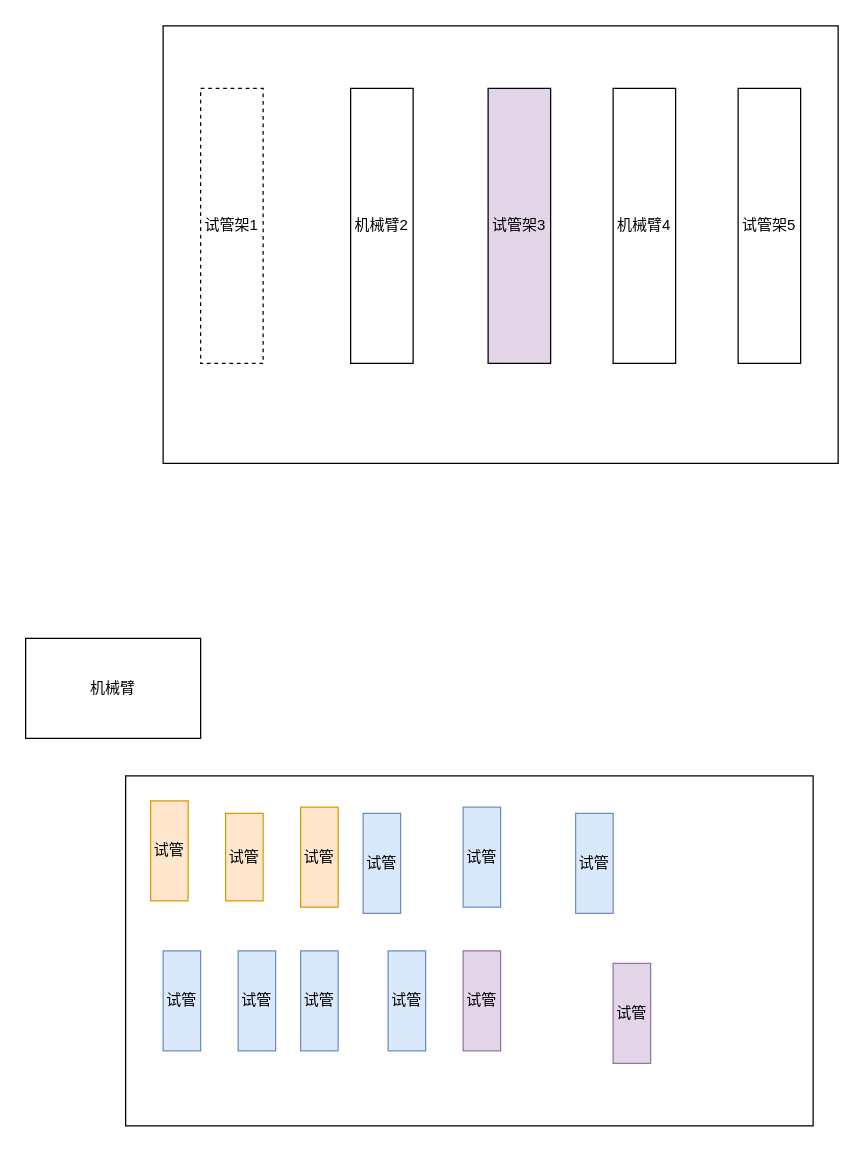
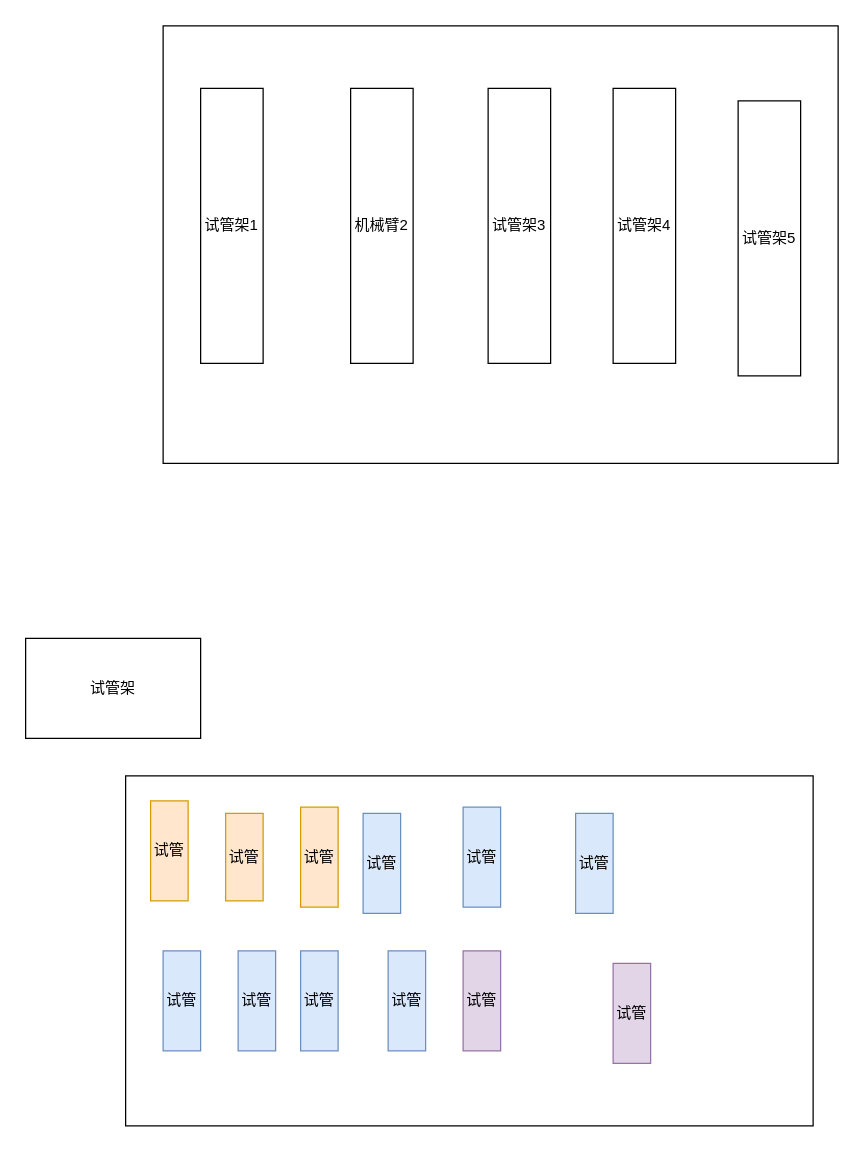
(232, 226) -> (232, 226)
(519, 226) -> (519, 226)
(644, 226) -> (644, 226)
(769, 226) -> (769, 238)
(113, 688) -> (113, 688)
